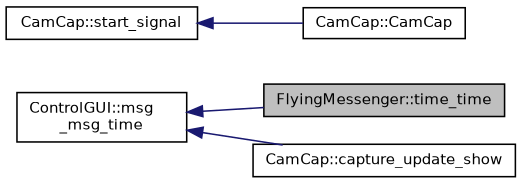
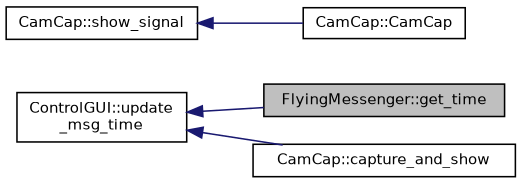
(102, 23) -> (102, 23)
(384, 100) -> (384, 100)
(102, 117) -> (102, 117)
(384, 160) -> (384, 160)
